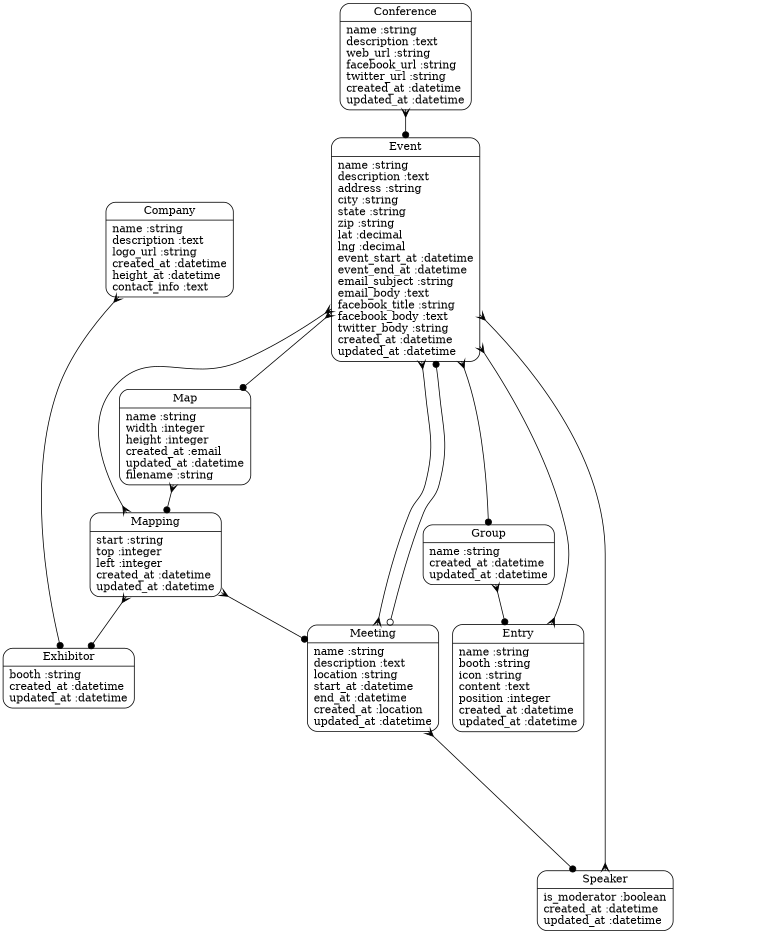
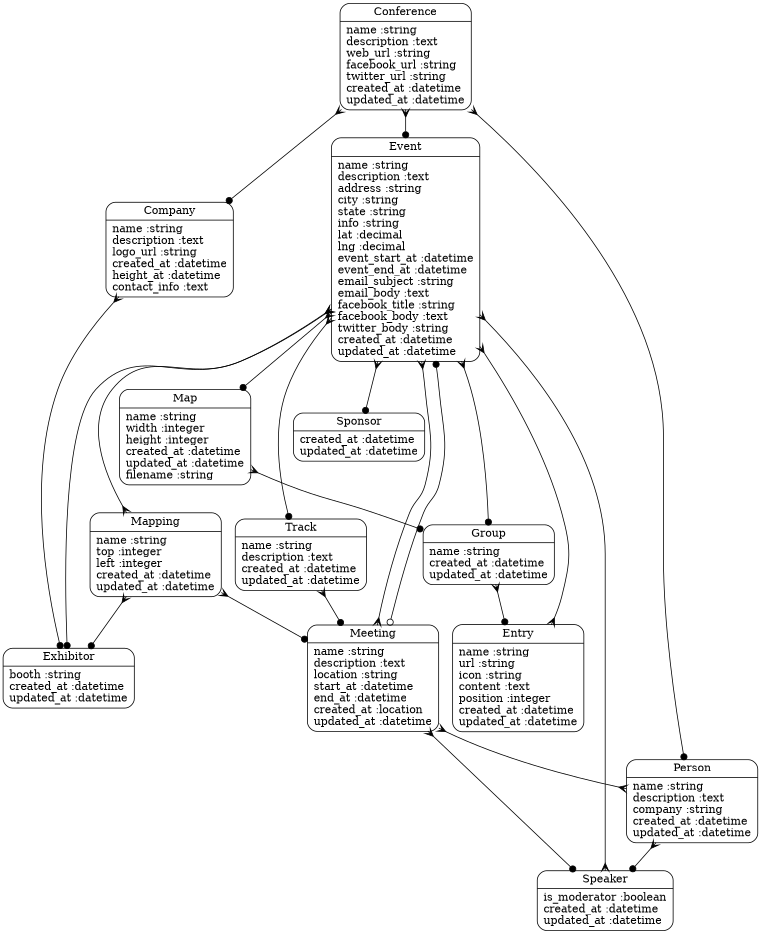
none -> (283, 157)
(366, 224) -> (368, 224)
none -> (94, 393)
none -> (359, 437)
(174, 452) -> (183, 452)
(169, 500) -> (337, 501)
(130, 540) -> (132, 540)
none -> (301, 555)
(495, 664) -> (487, 664)
none -> (692, 801)
